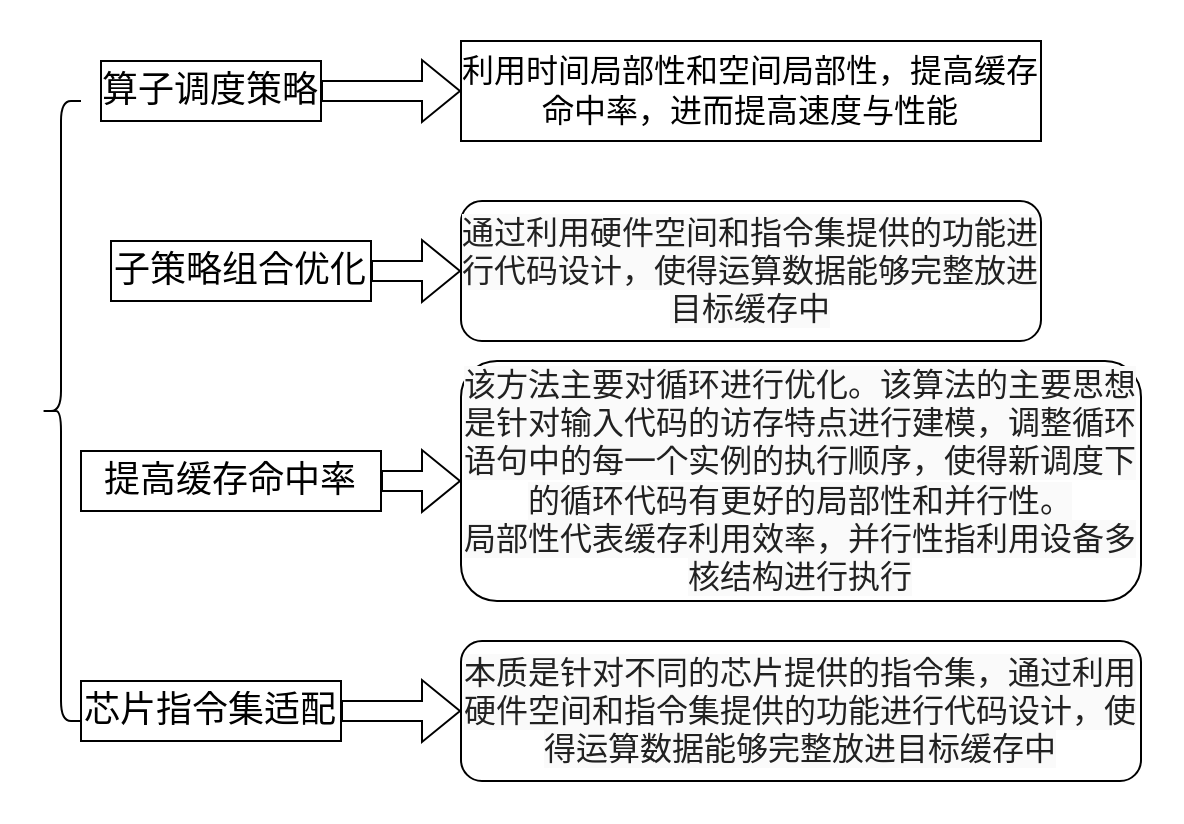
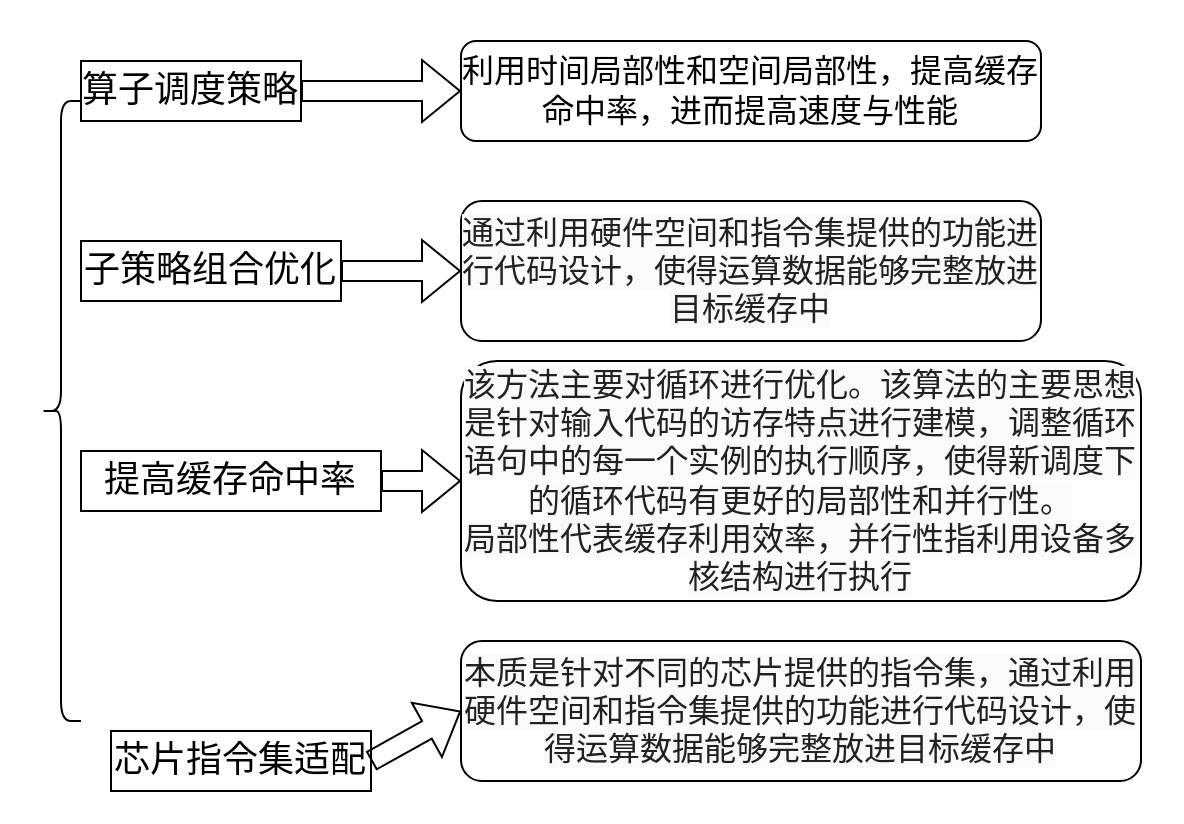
(211, 91) -> (191, 91)
(751, 91) -> (751, 91)
(241, 271) -> (211, 271)
(211, 711) -> (241, 761)
